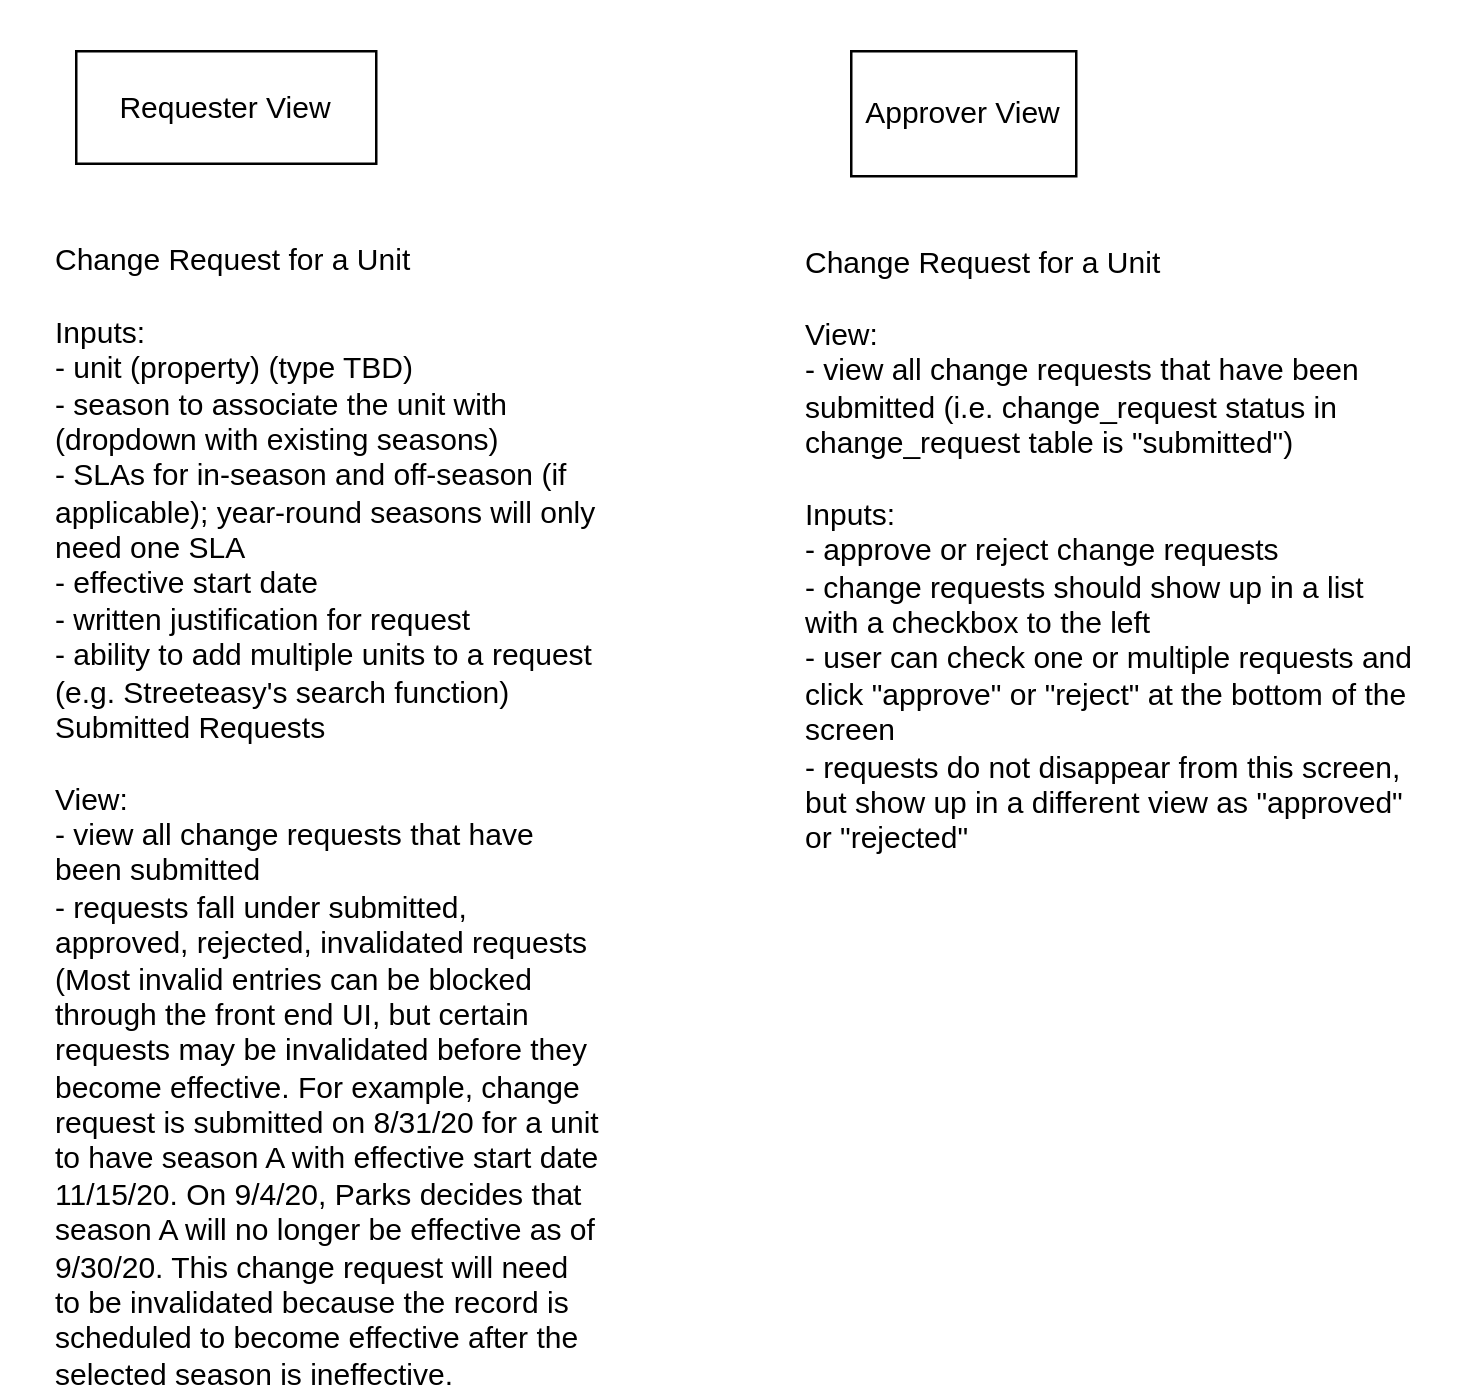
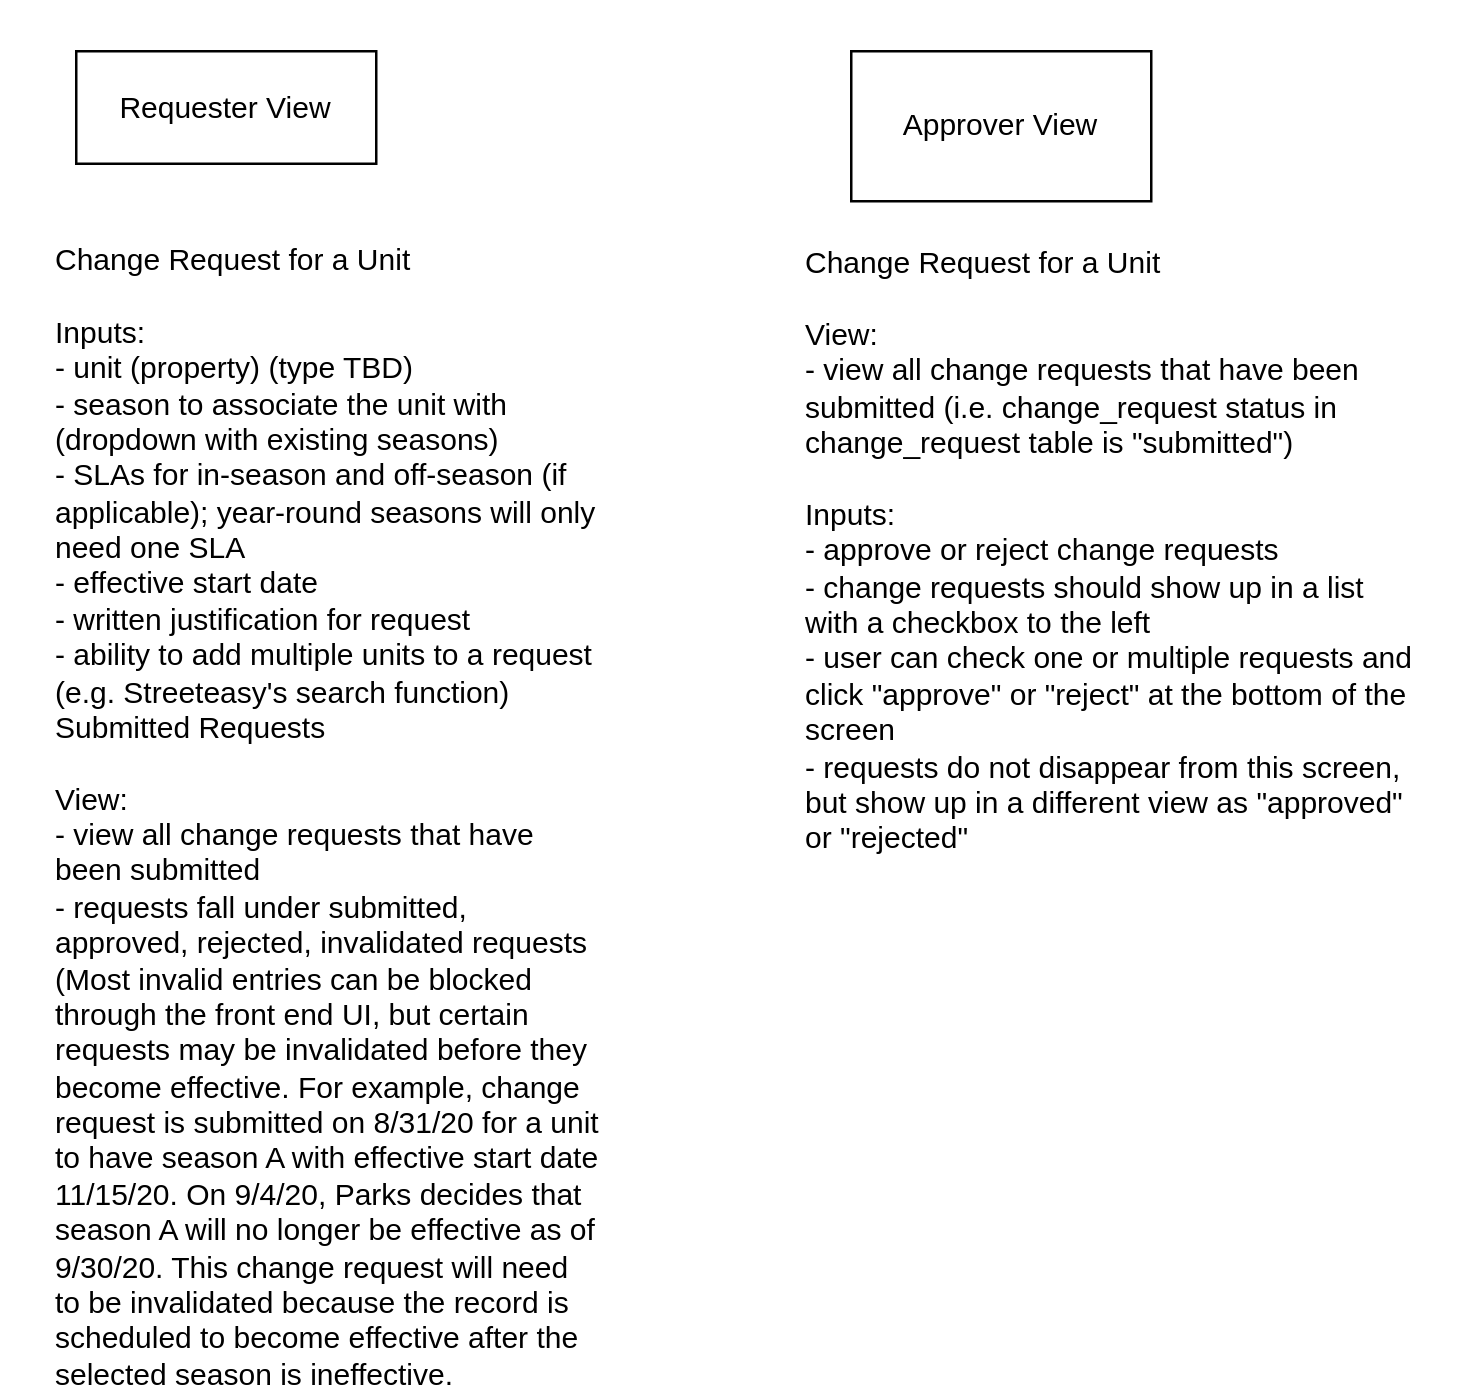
(964, 114) -> (1001, 126)
